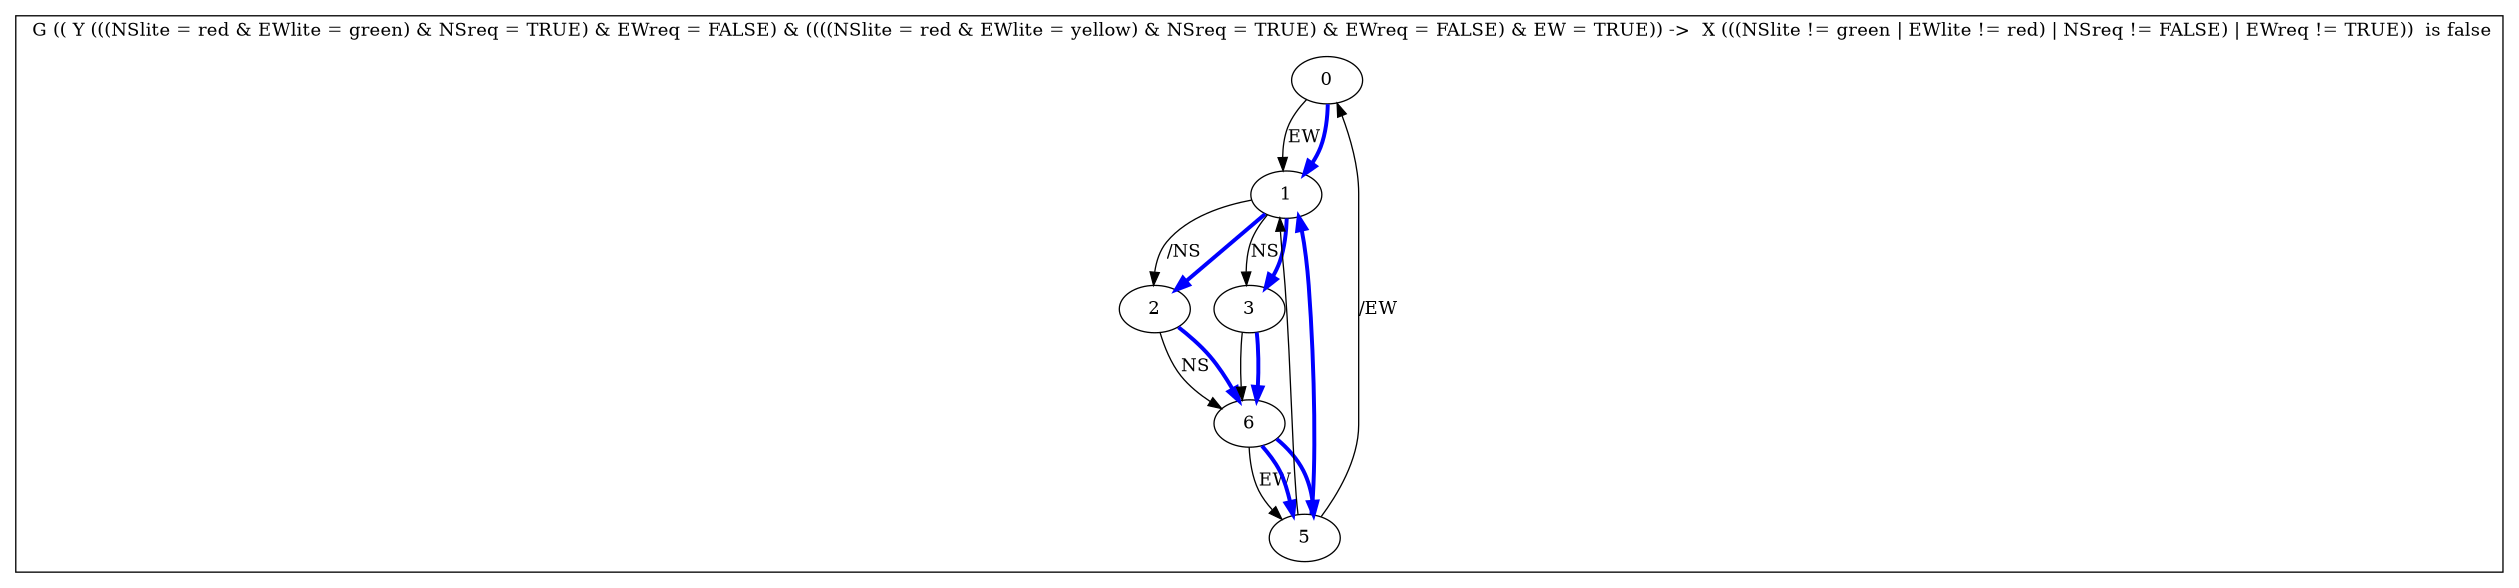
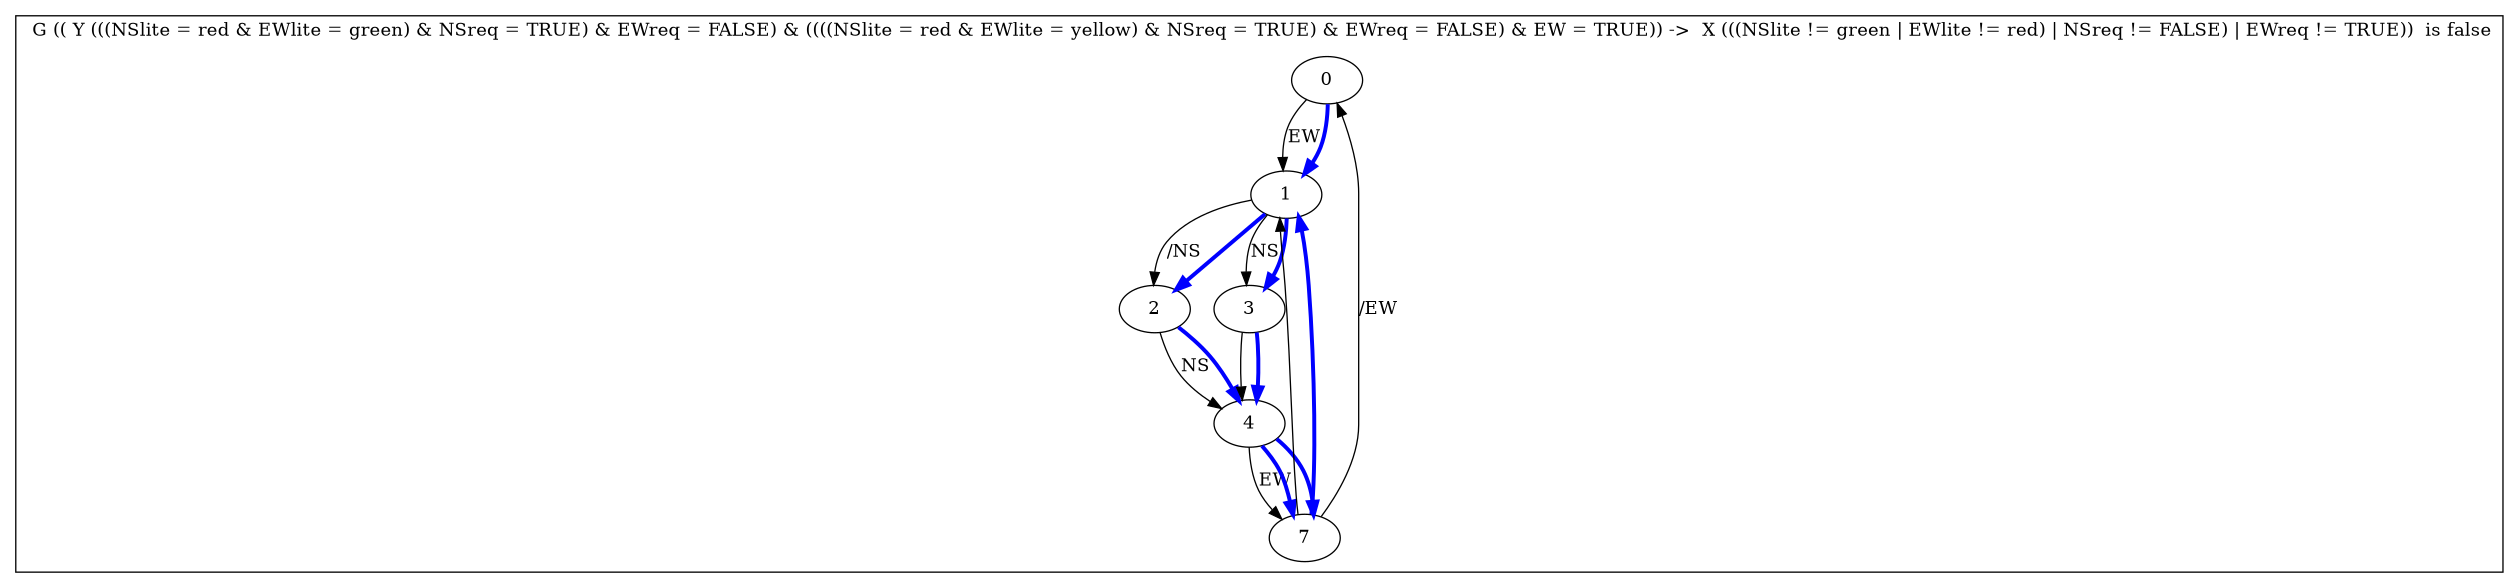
(1250, 424) -> (1250, 424)
(1305, 538) -> (1305, 538)
